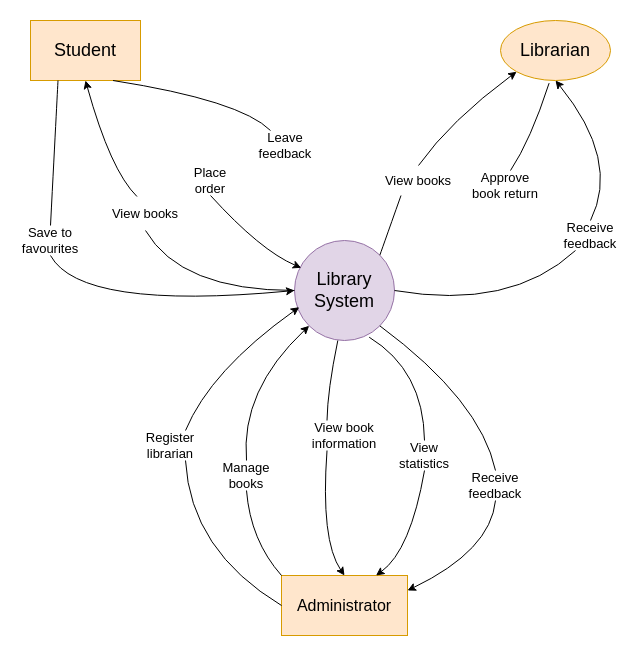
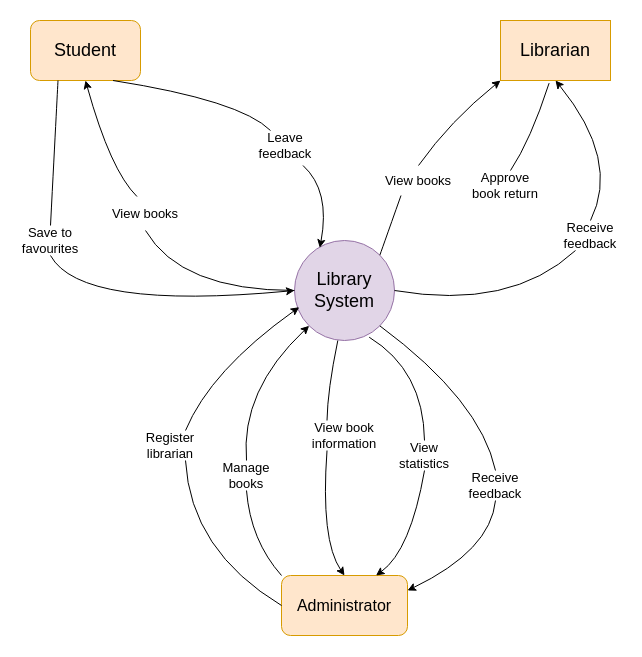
(86, 51) -> (86, 51)
(556, 51) -> (556, 51)
(211, 181) -> none
none -> (322, 200)
(249, 234) -> none
(345, 606) -> (345, 606)
